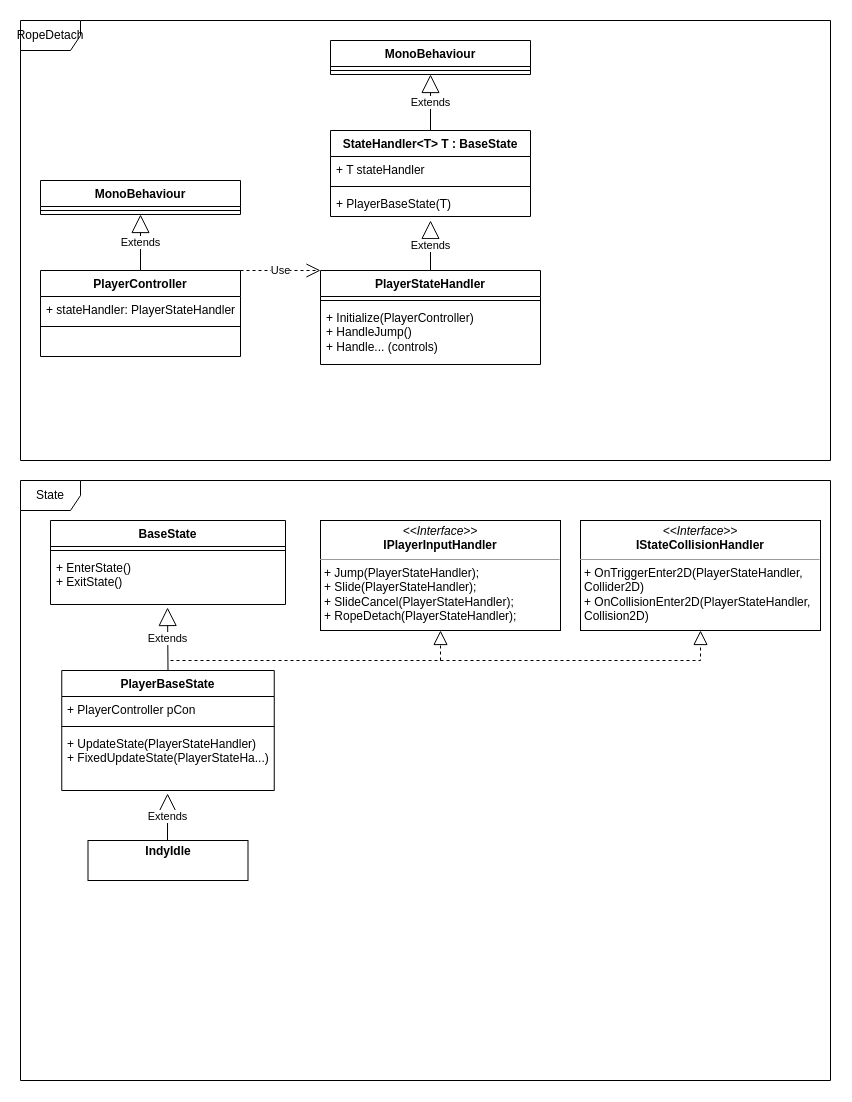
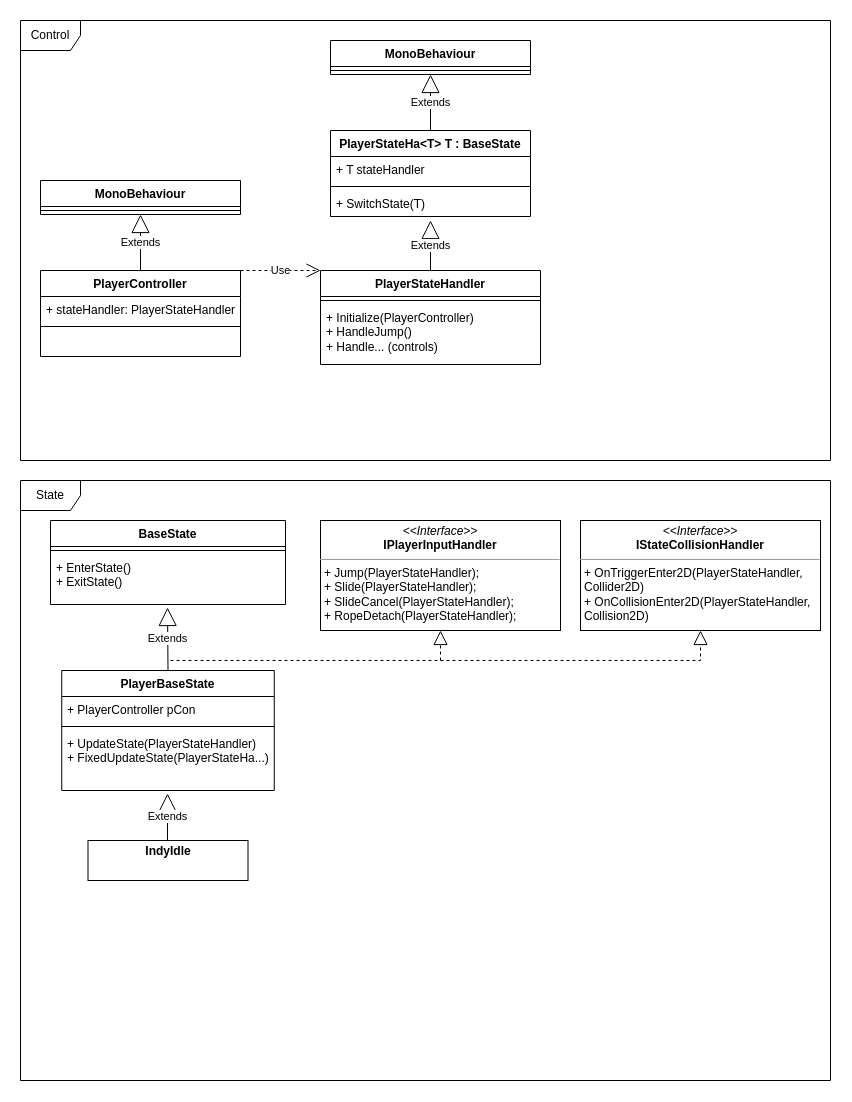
(51, 36) -> (51, 36)
(431, 145) -> (431, 145)
(401, 205) -> (387, 205)
